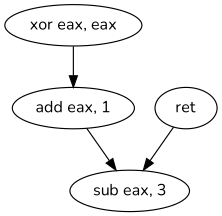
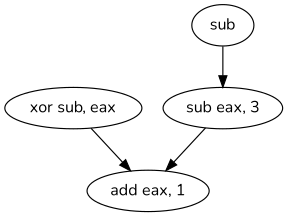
(73, 25) -> (73, 108)
(186, 108) -> (223, 25)
(98, 145) -> (190, 145)
